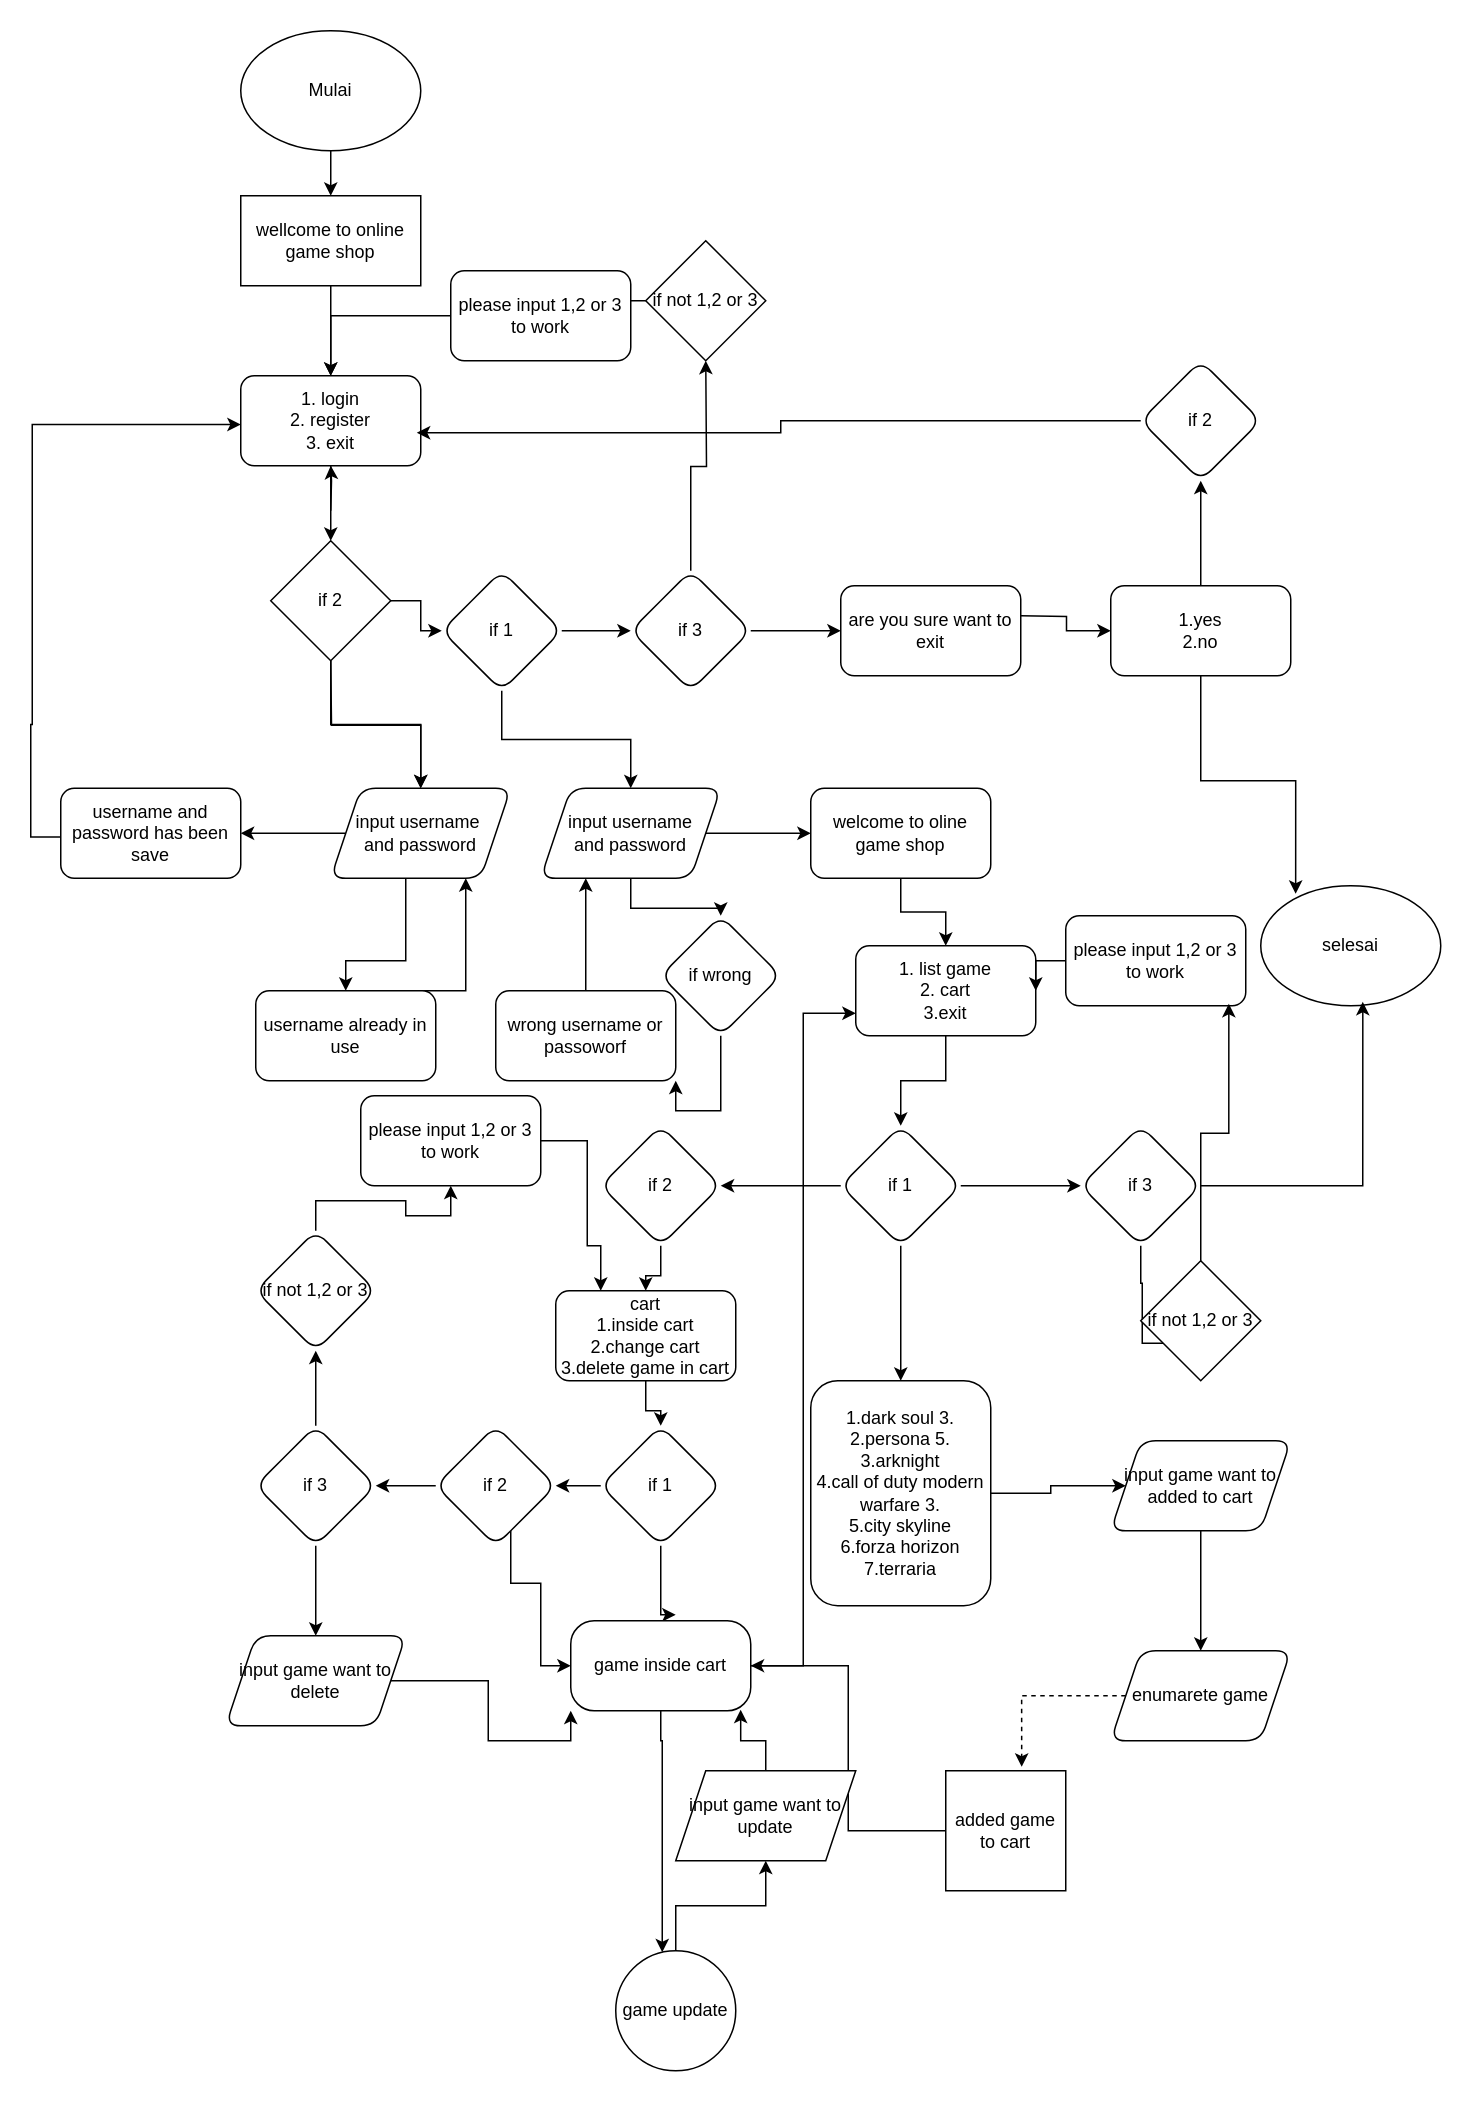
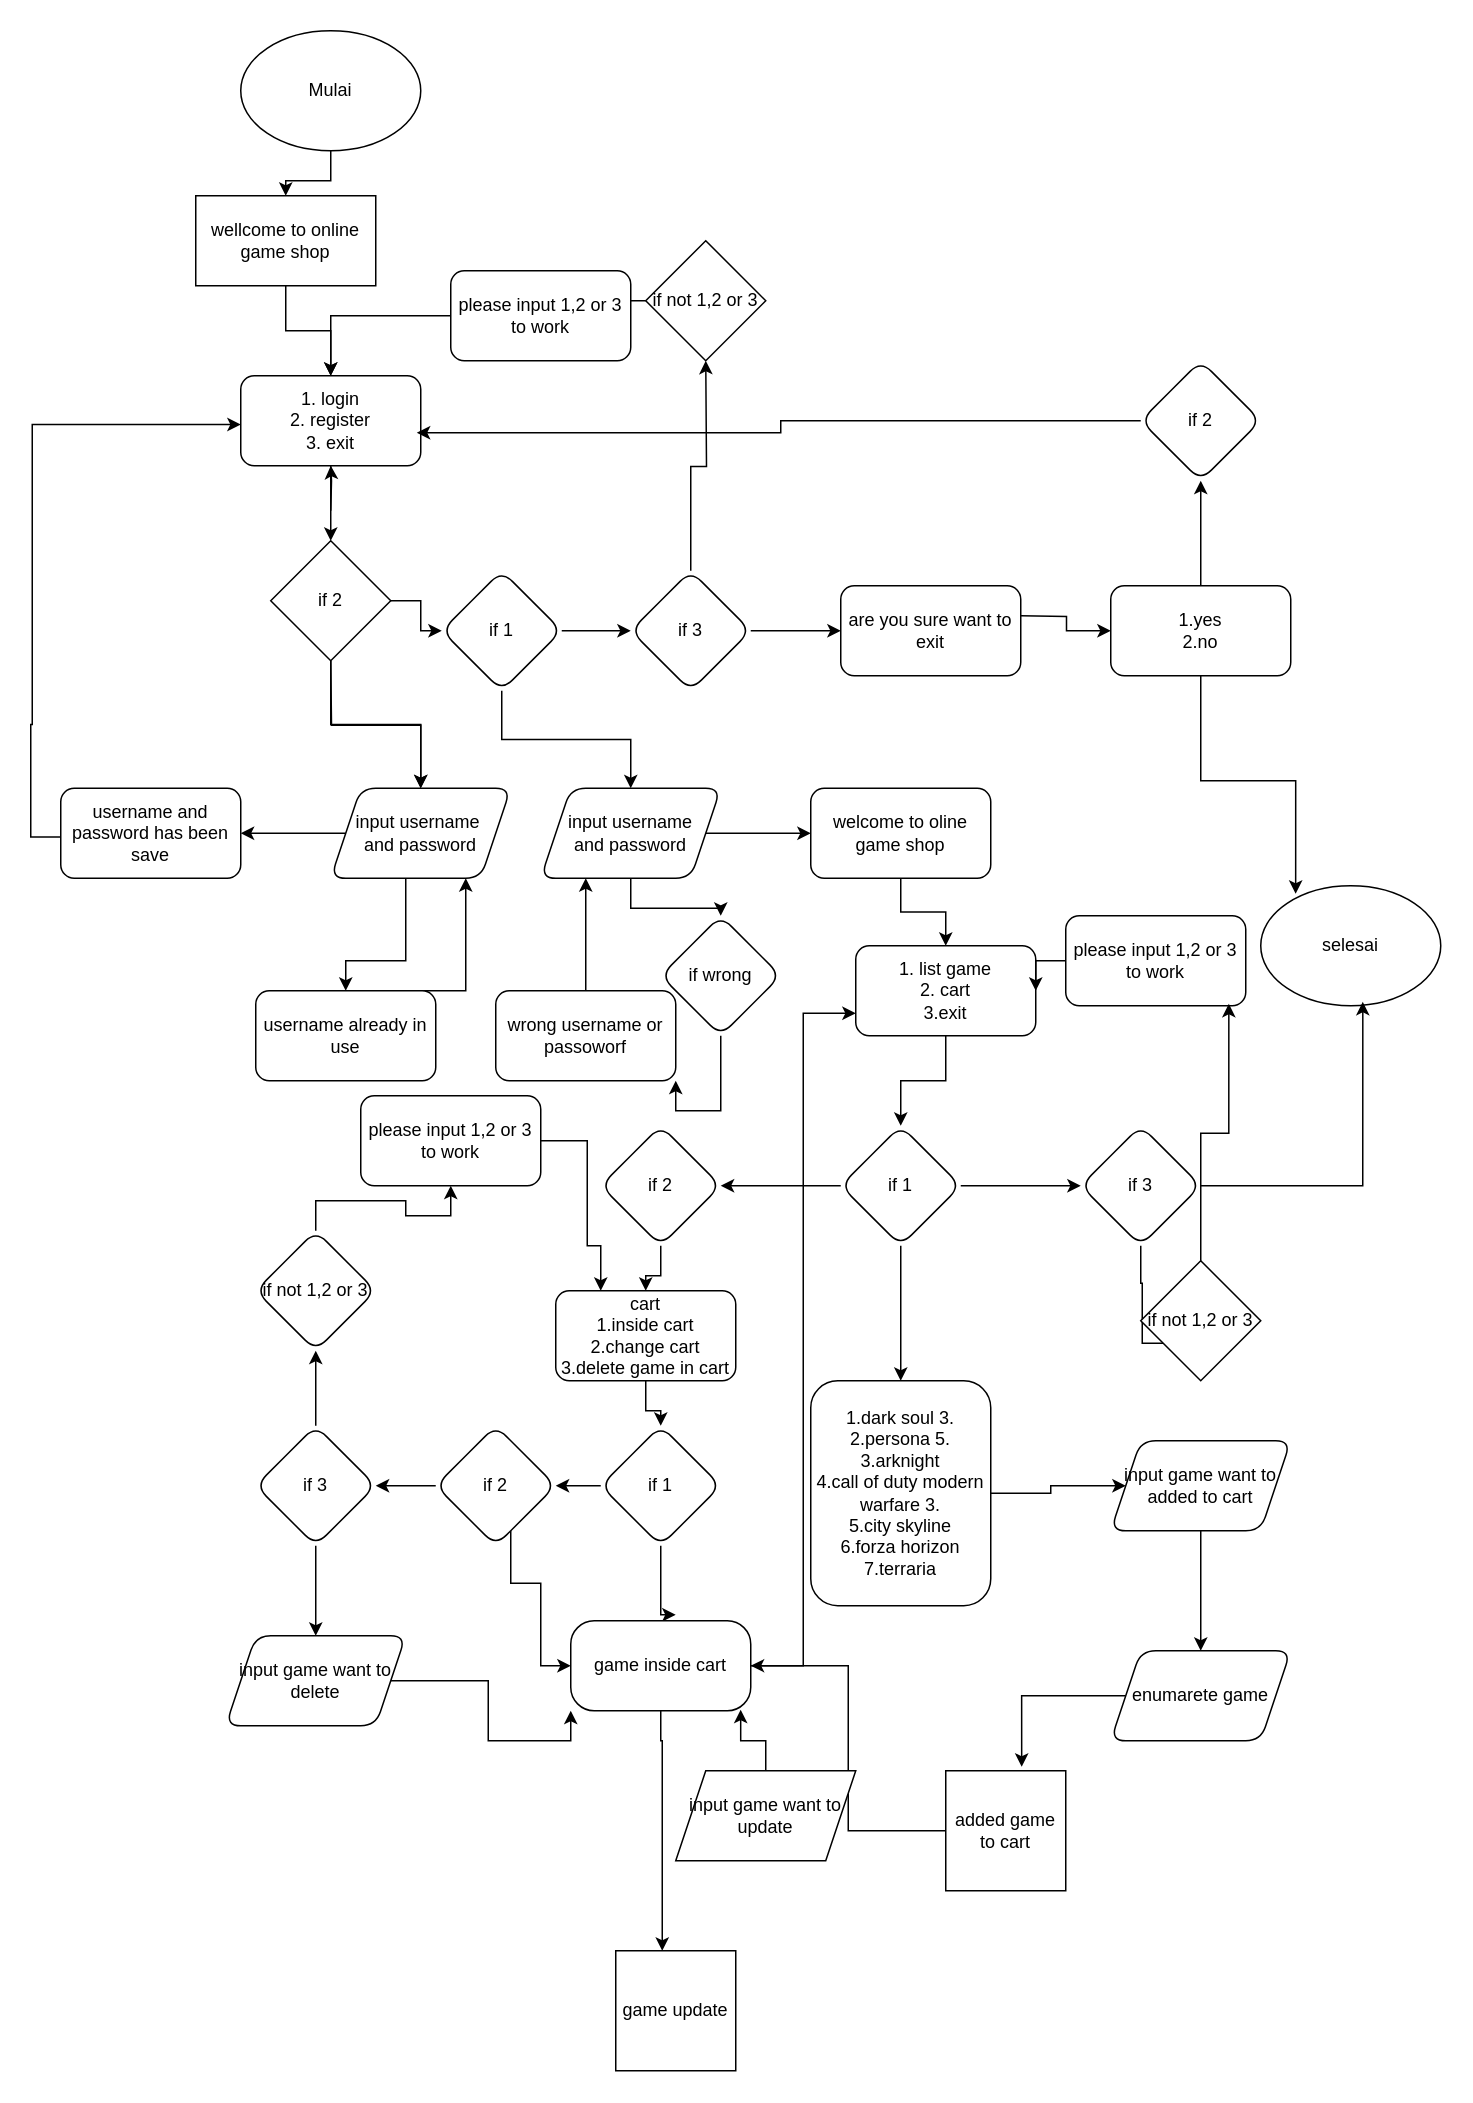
(331, 241) -> (286, 241)
(1043, 1696) -> (1043, 1696)
(716, 1906) -> none
(676, 2011) -> (676, 2011)
